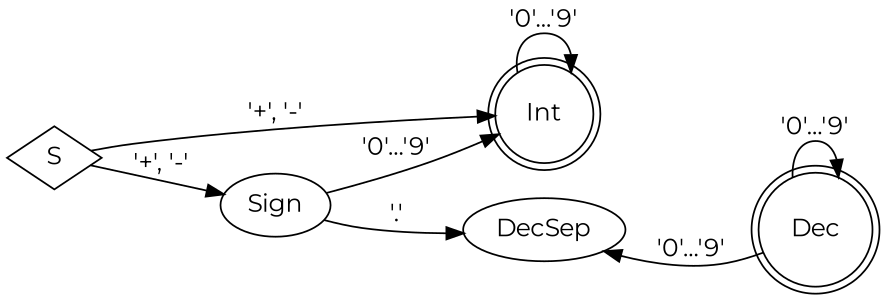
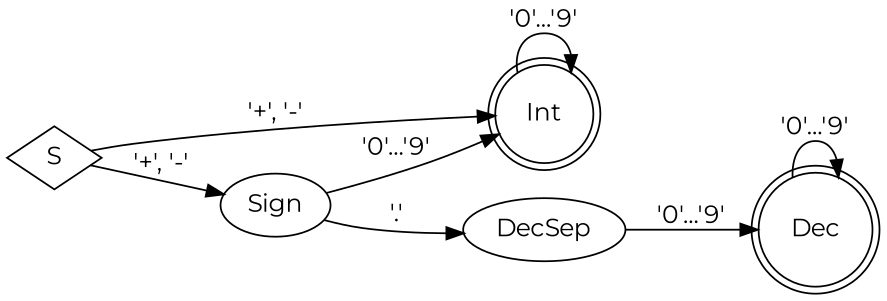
(692, 266) -> (683, 230)
